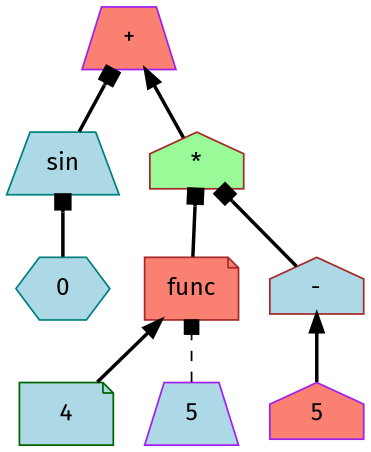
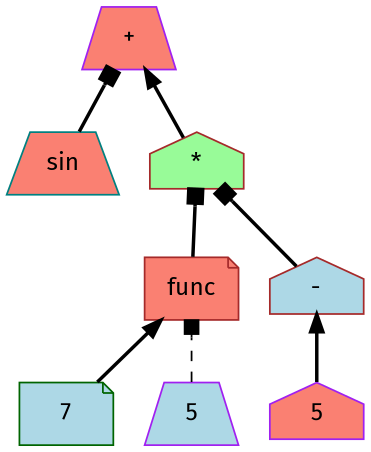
(63, 163) -> (63, 163)
(63, 289) -> none
(66, 414) -> (66, 414)
